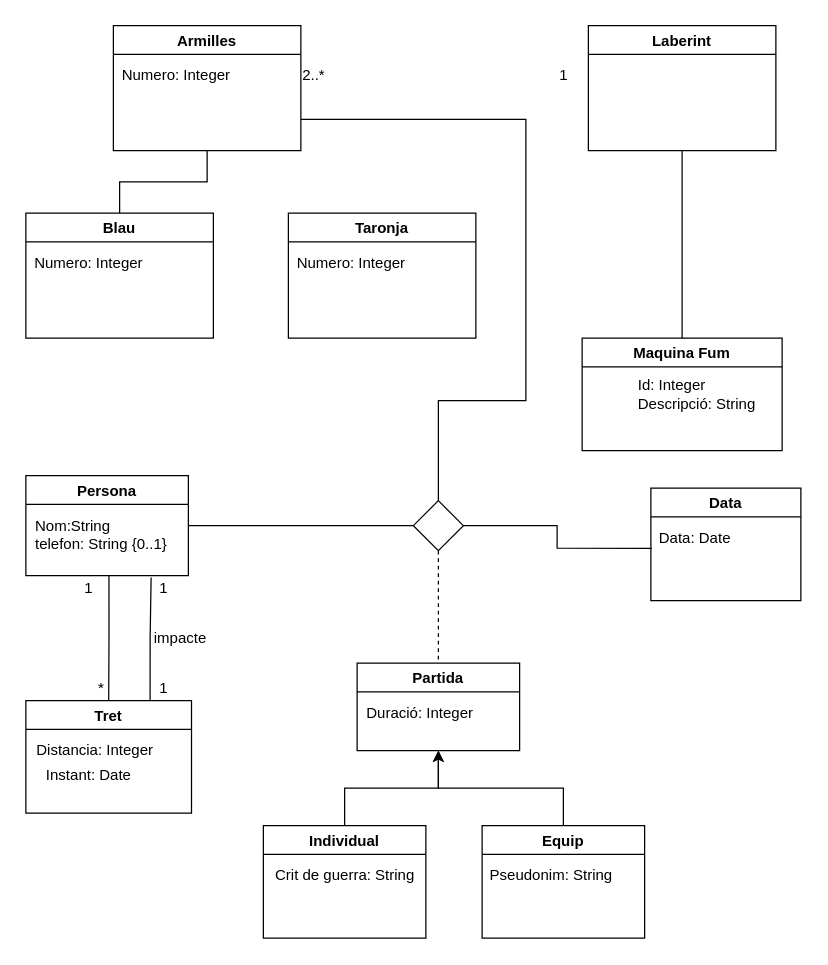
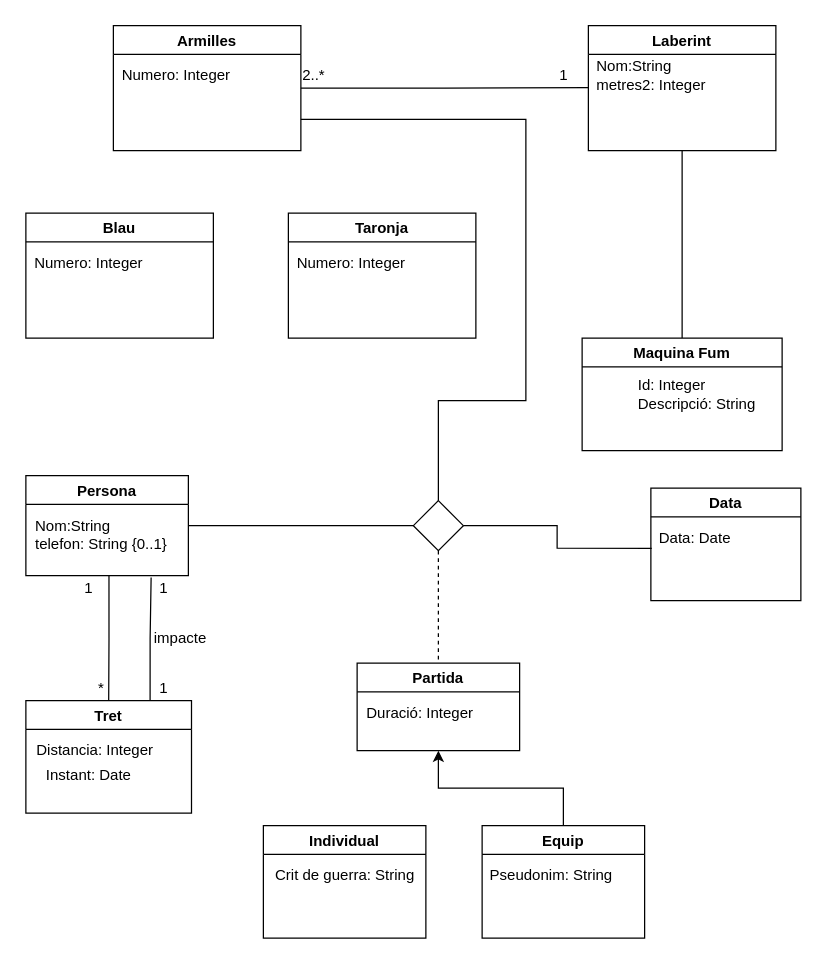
none -> (651, 76)
none -> (443, 88)
(162, 182) -> none
(372, 788) -> none
